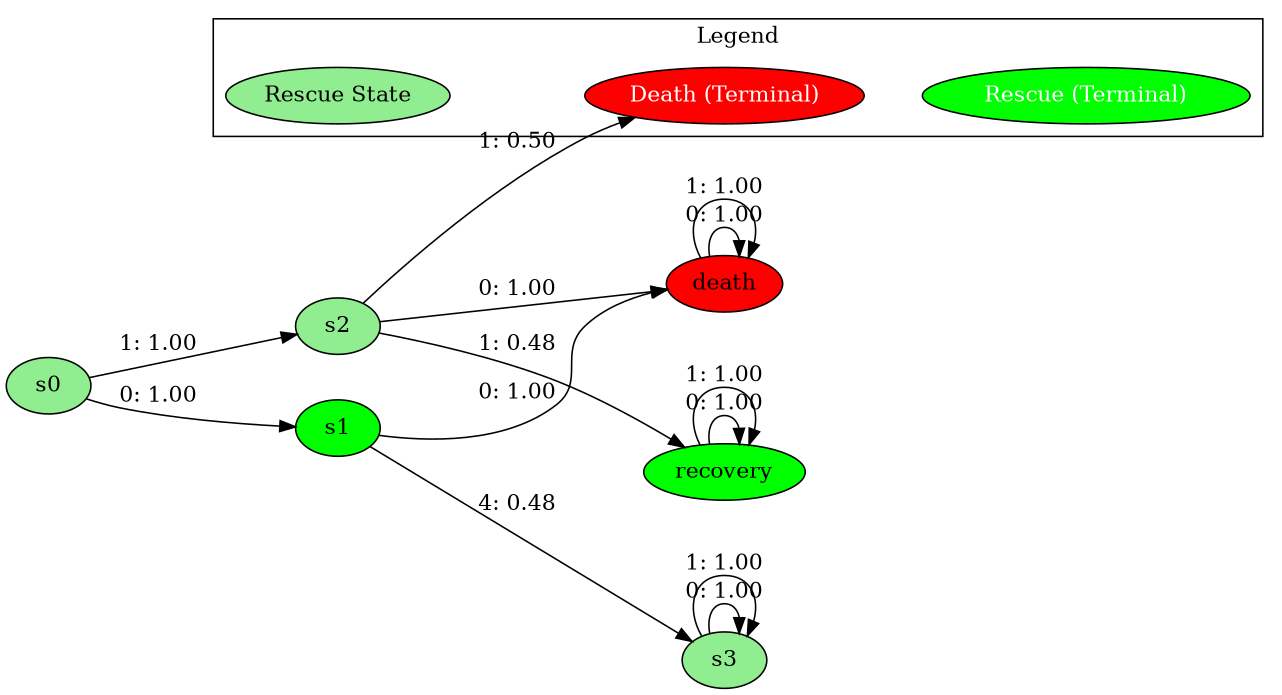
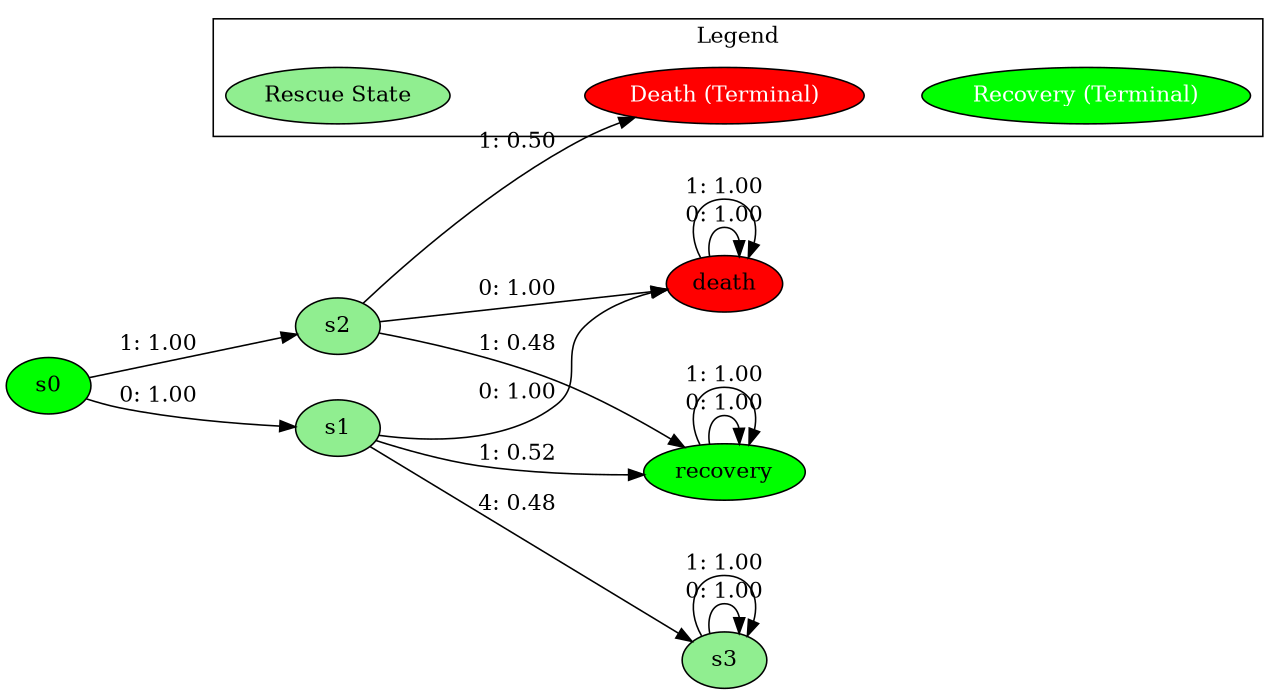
(1086, 96) -> (1086, 96)
(49, 386) -> (49, 386)
(338, 428) -> (338, 428)
none -> (501, 469)
